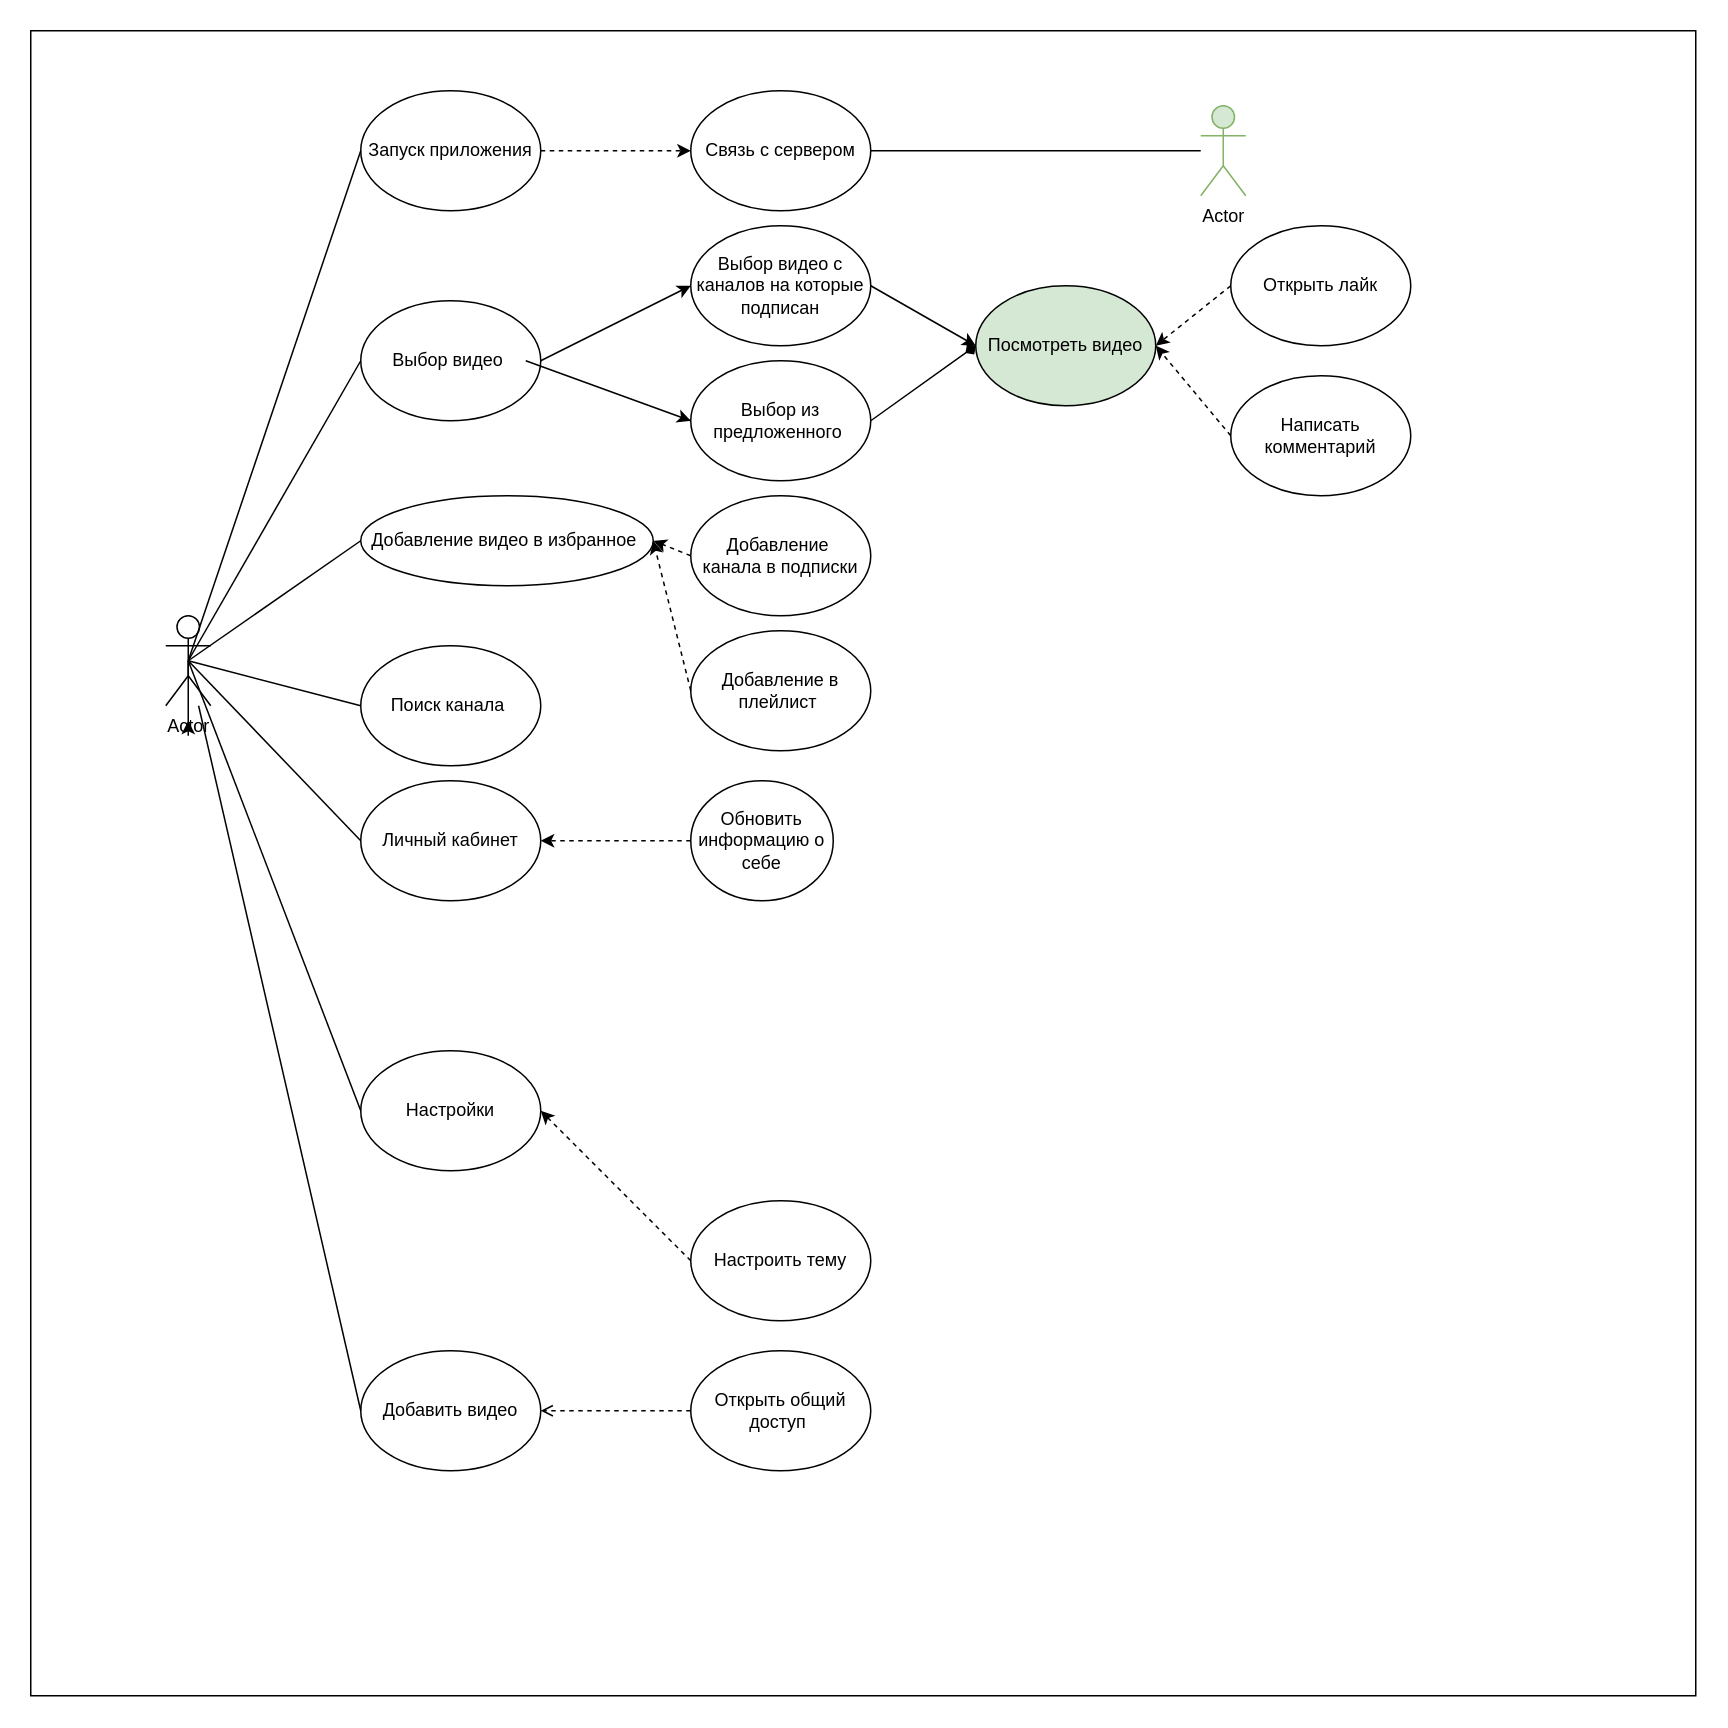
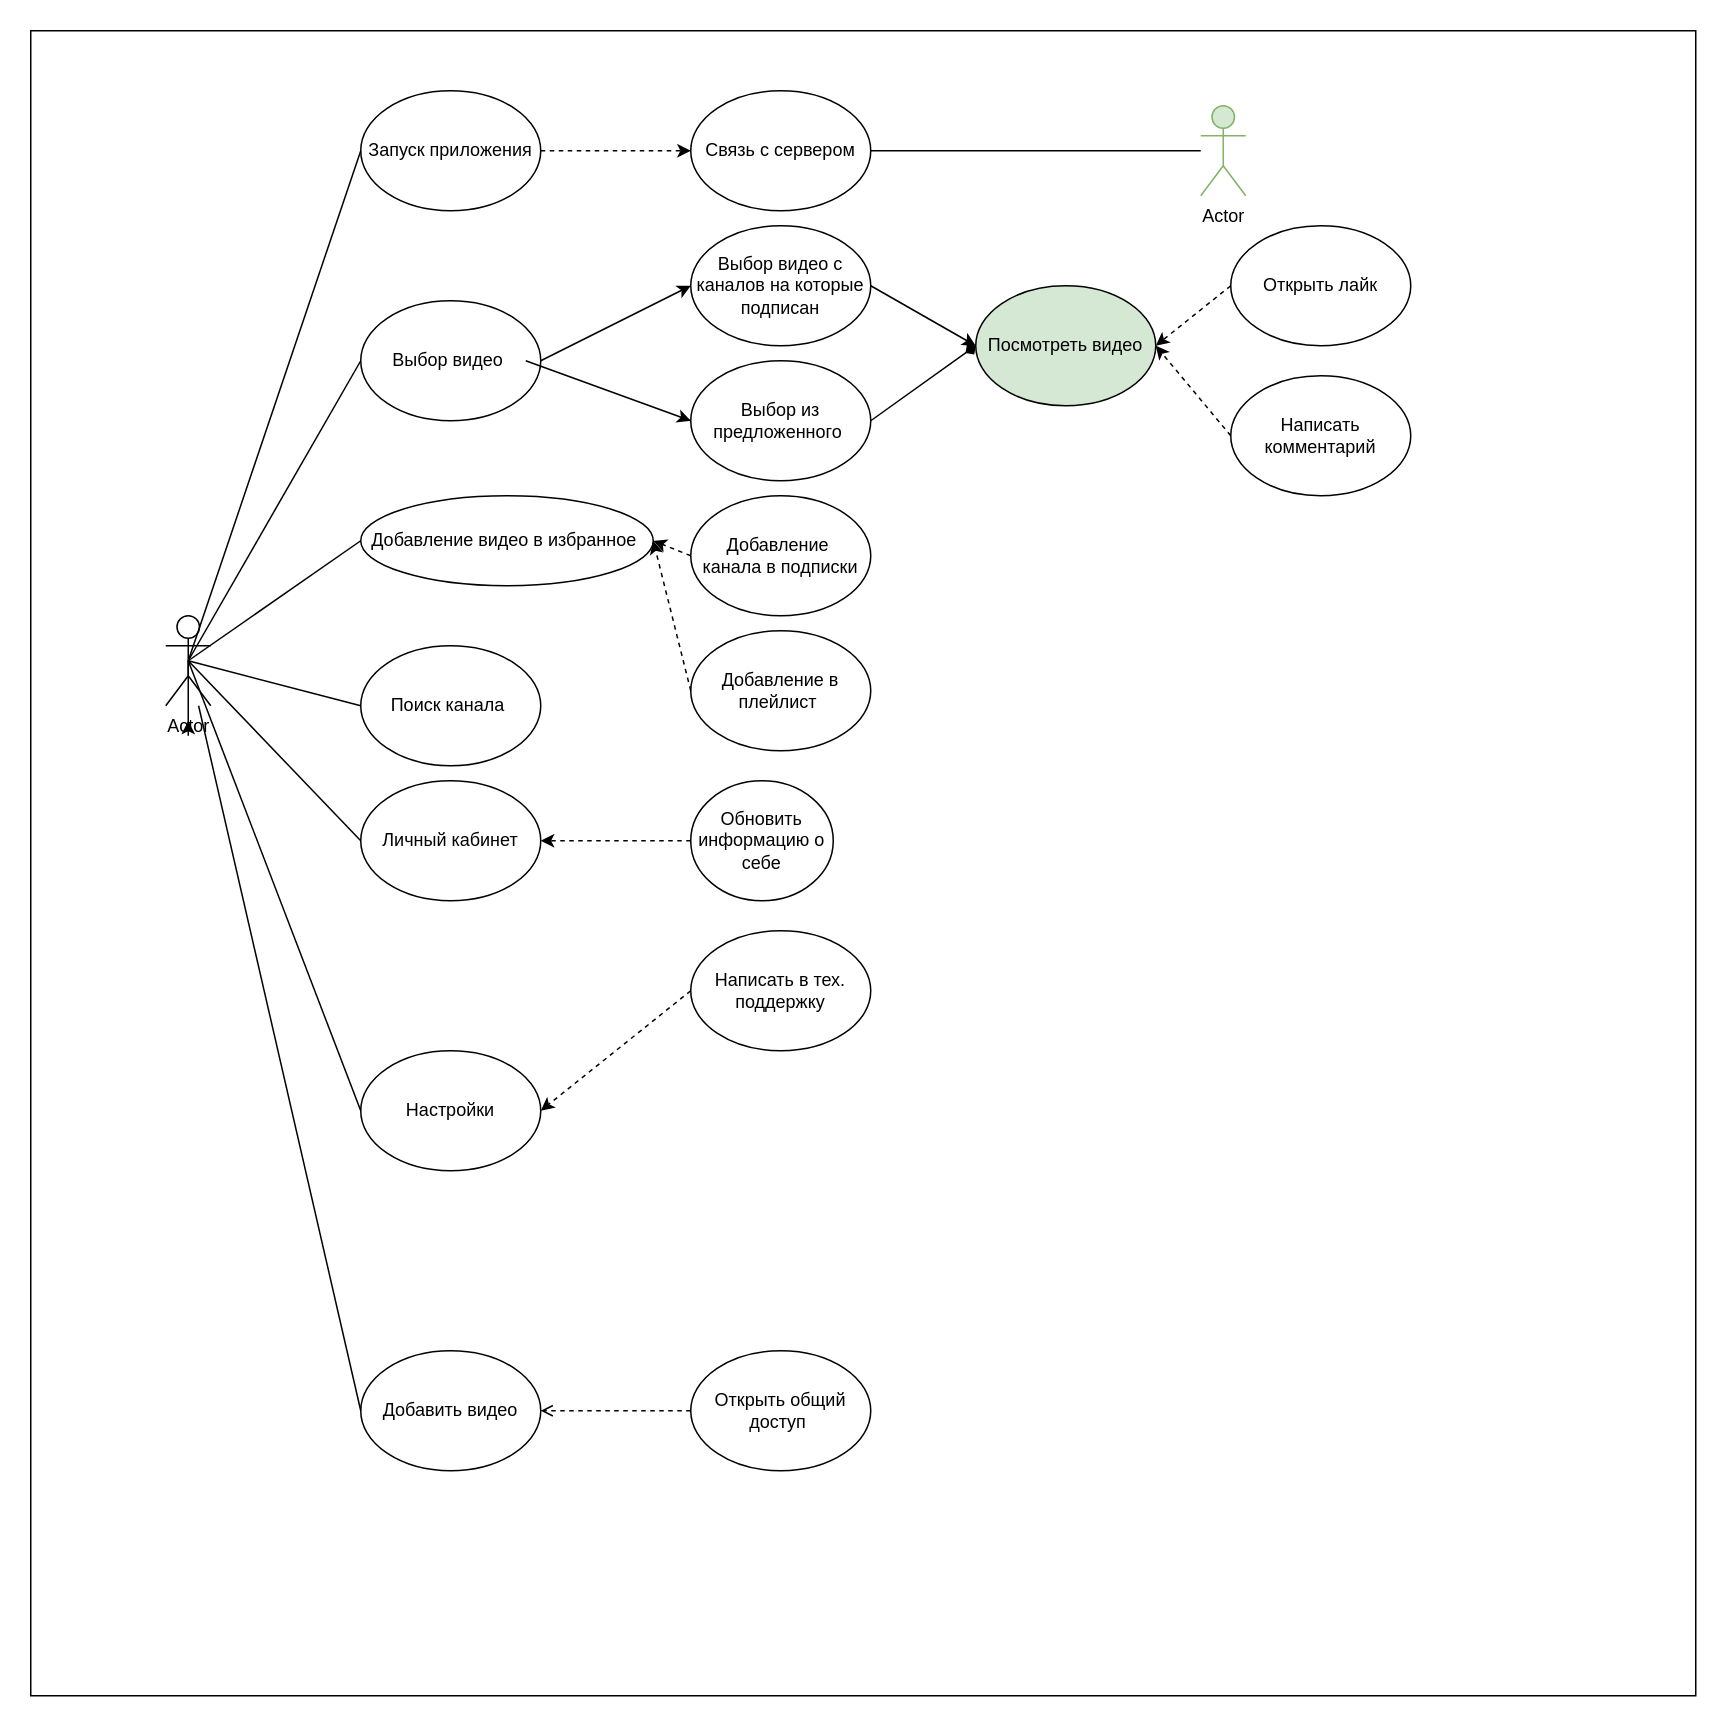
none -> (781, 991)
none -> (619, 1048)
(619, 1189) -> none
(781, 1261) -> none
